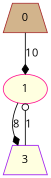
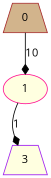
(17, 125) -> (17, 125)
(25, 128) -> none
